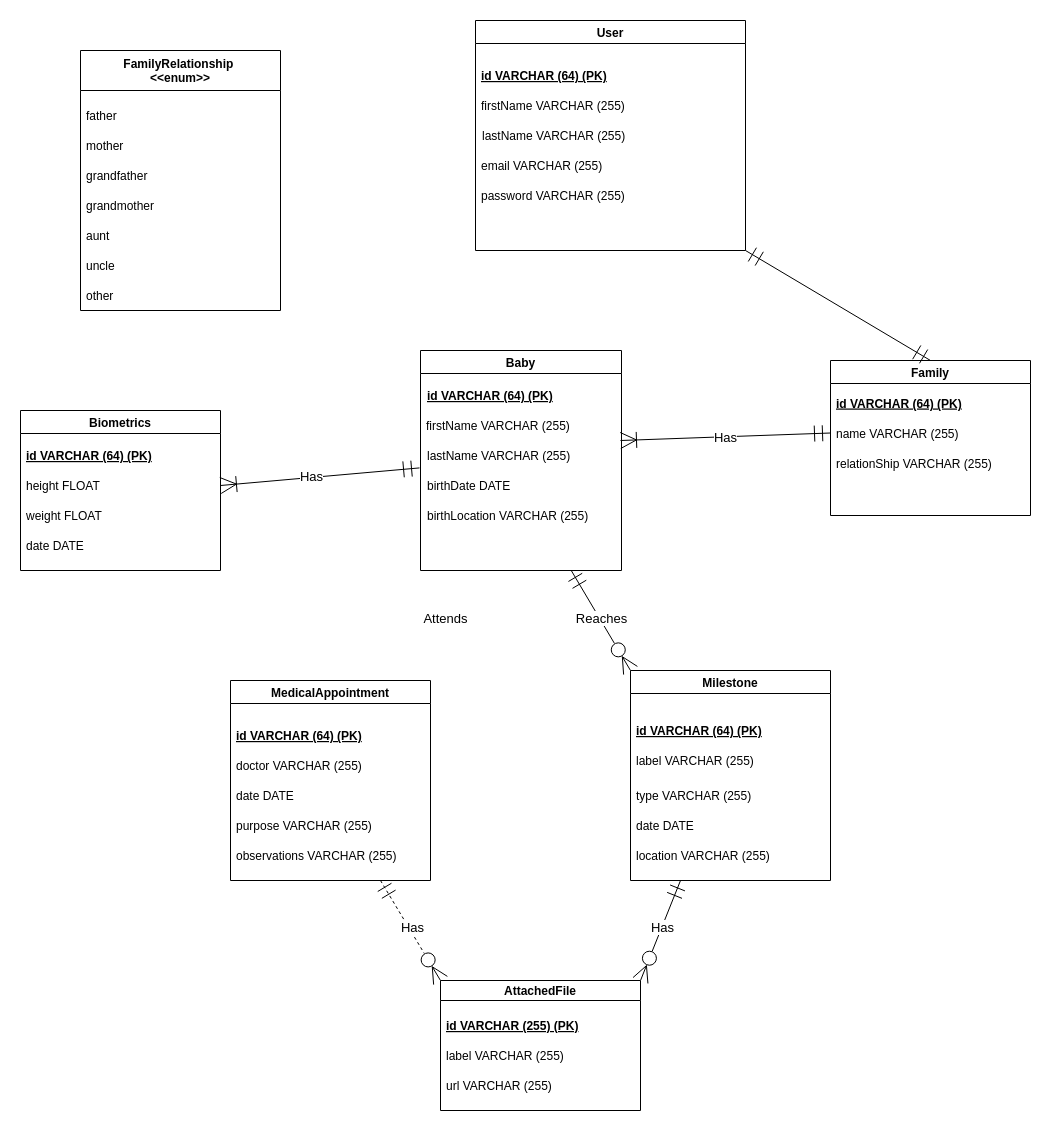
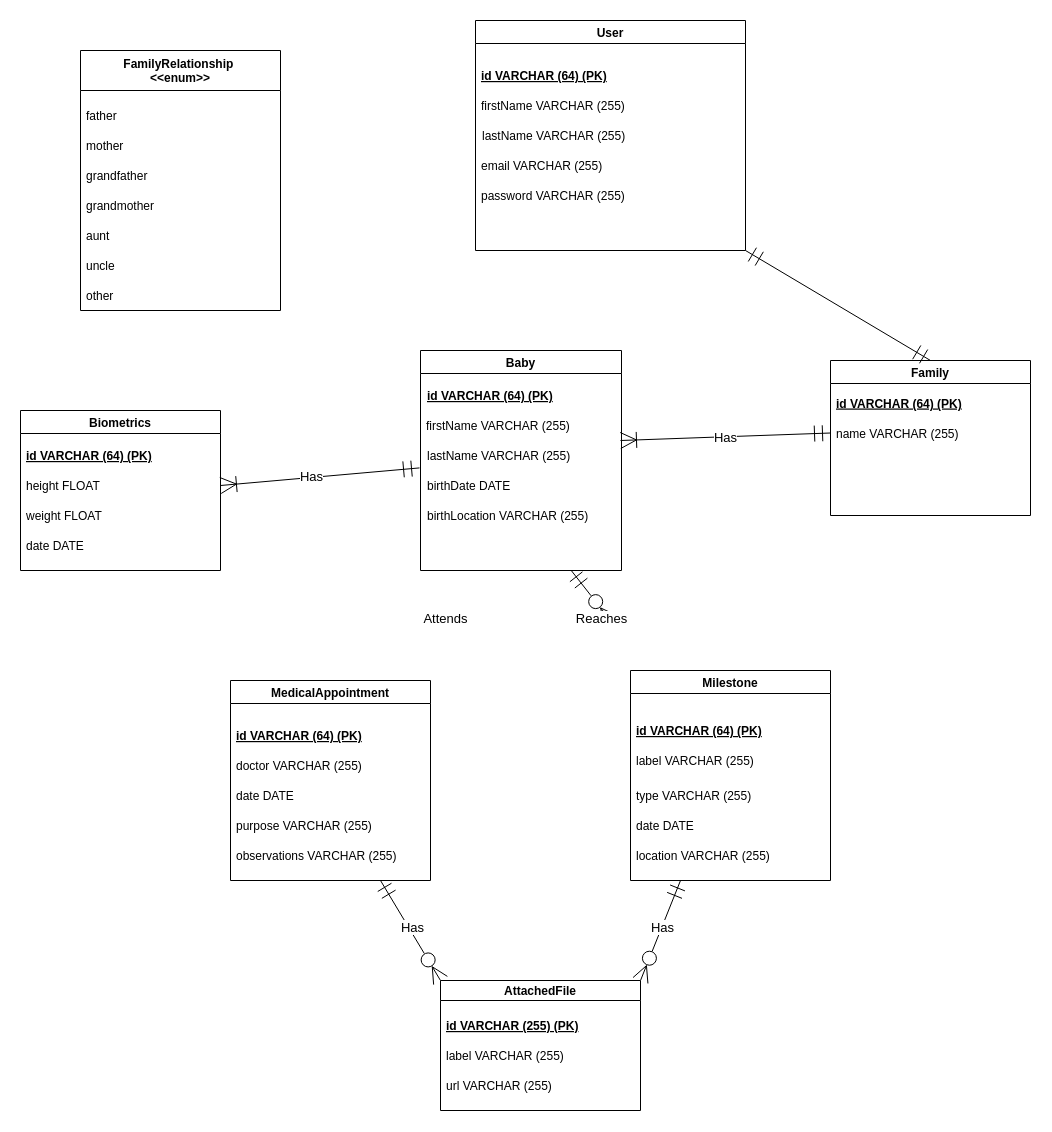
(931, 463) -> none
(584, 592) -> (582, 584)
(393, 901) -> (393, 901)
